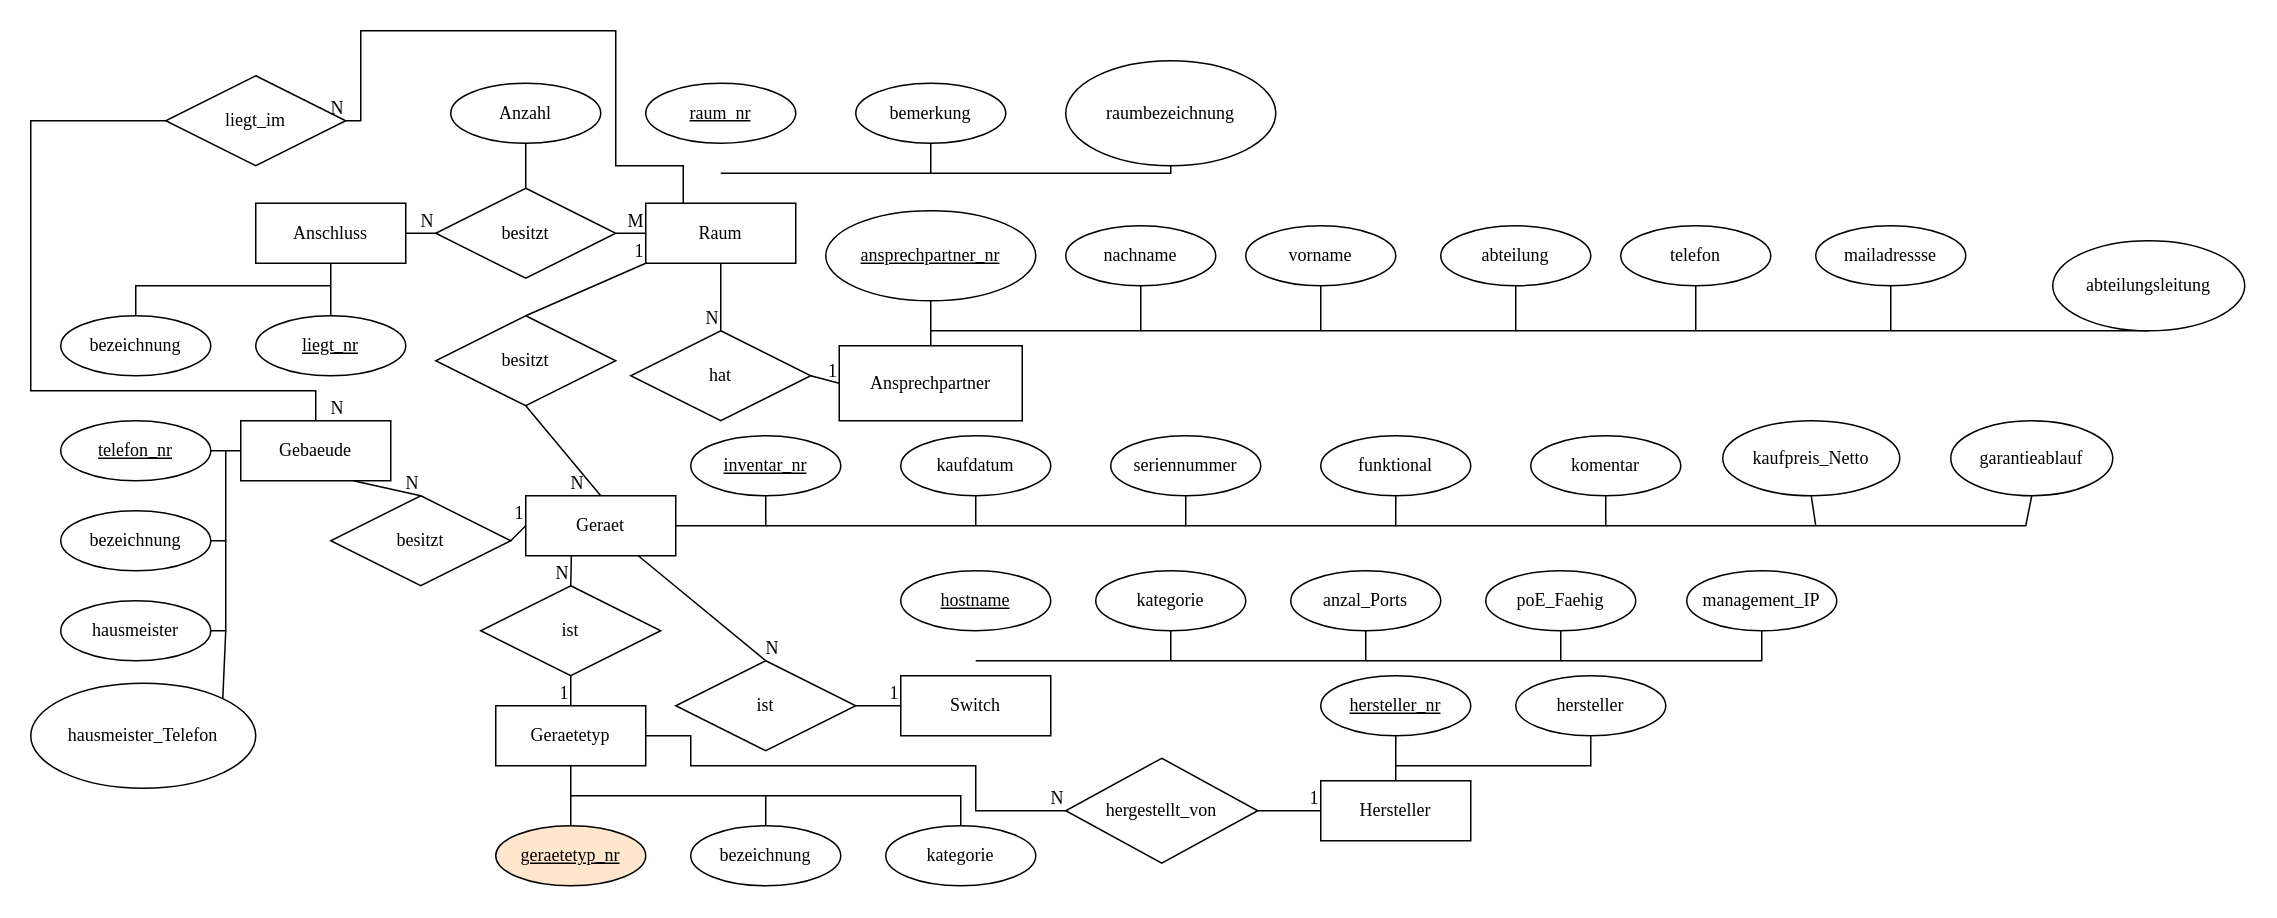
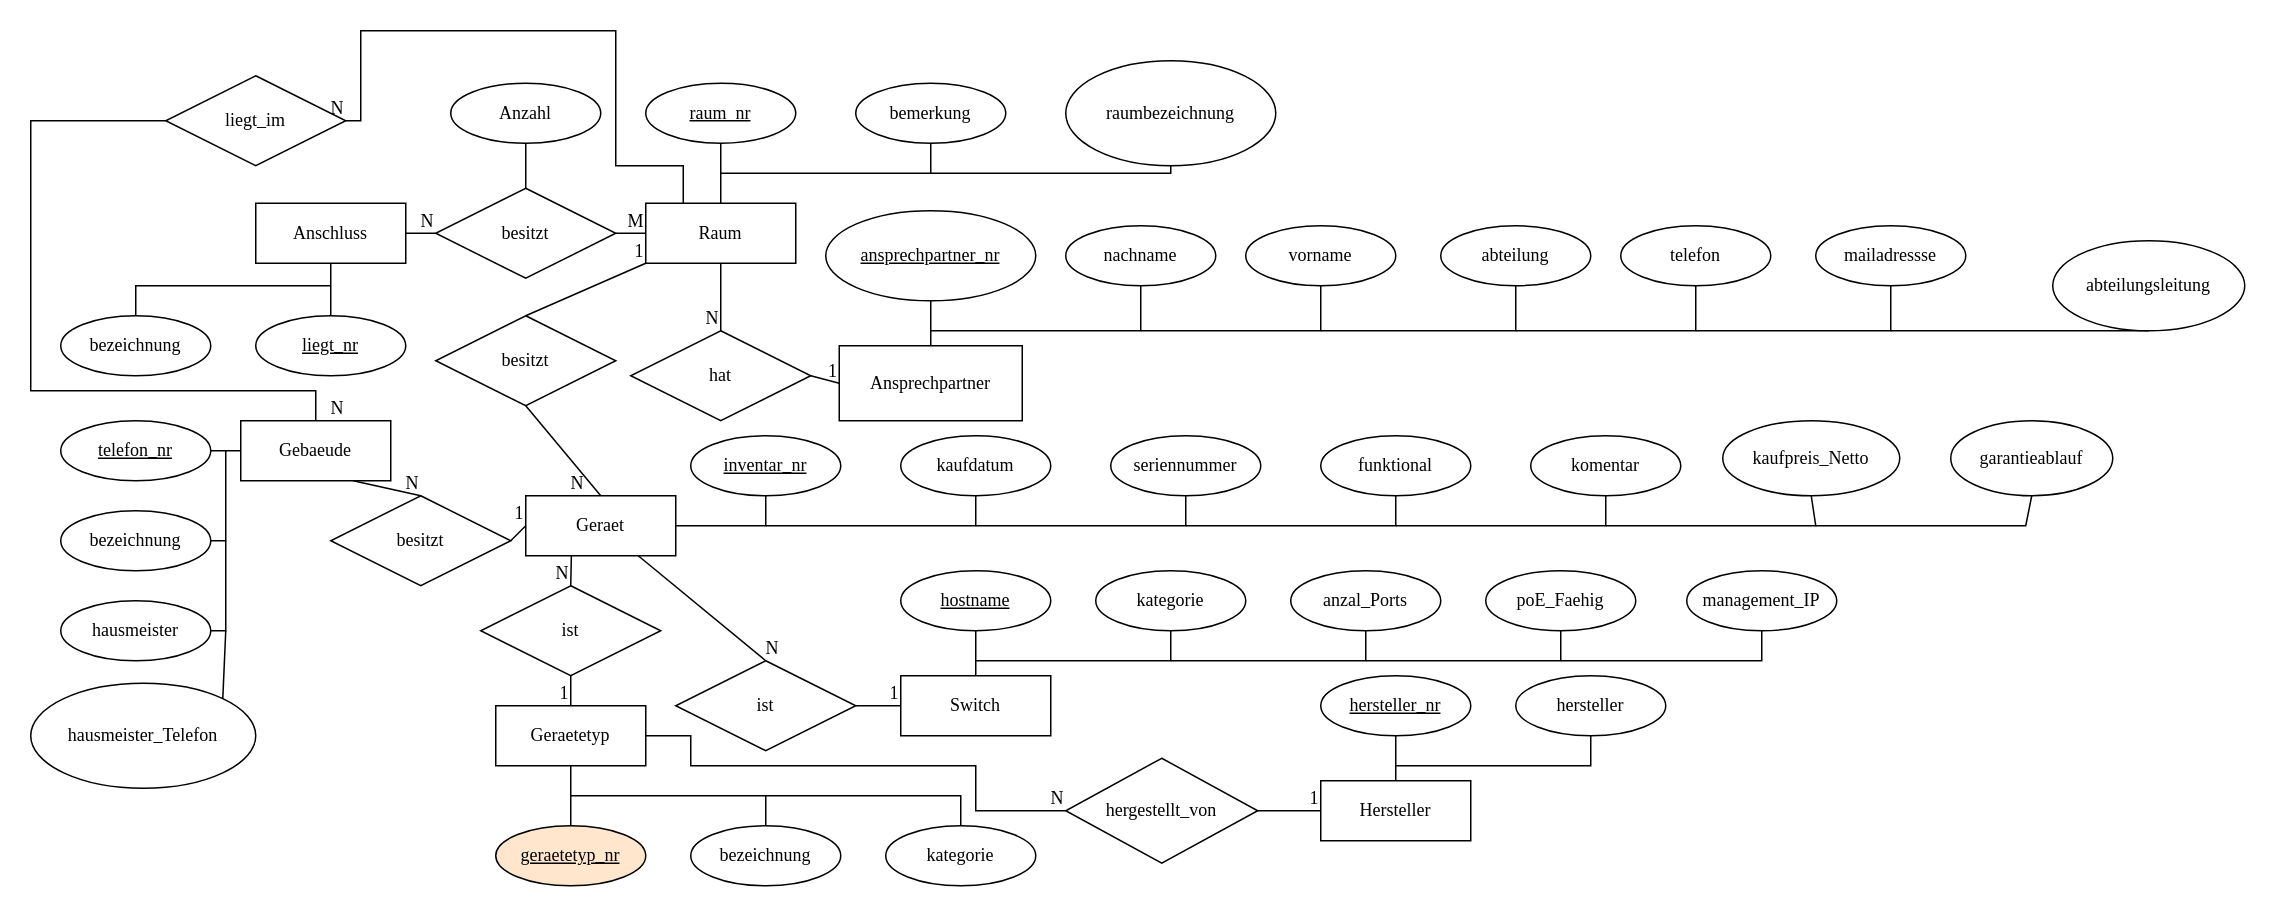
none -> (721, 171)
none -> (976, 654)
